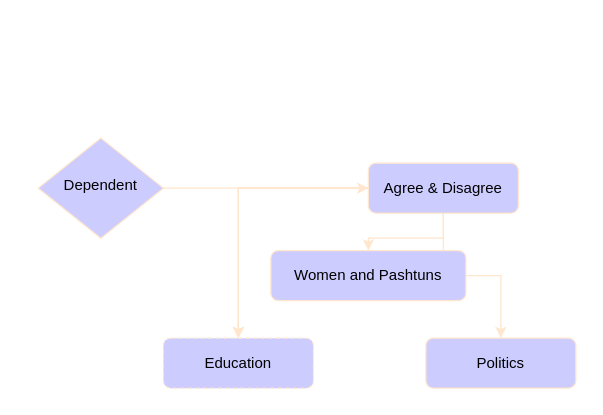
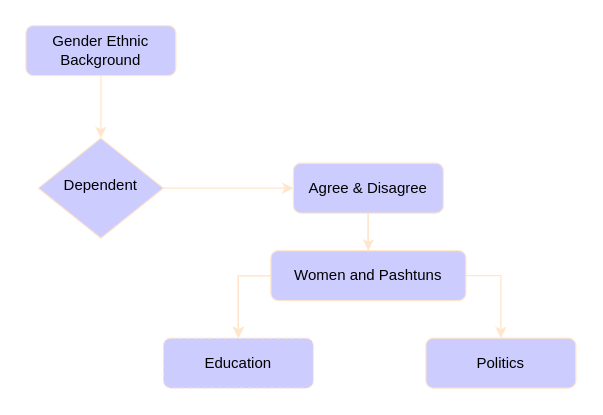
none -> (101, 51)
none -> (101, 103)
(443, 188) -> (368, 188)
